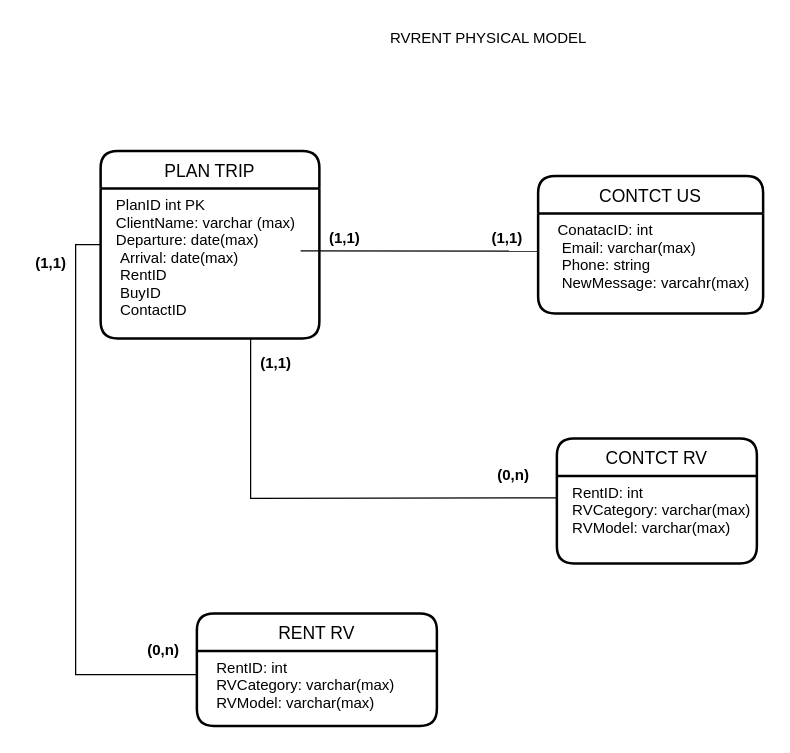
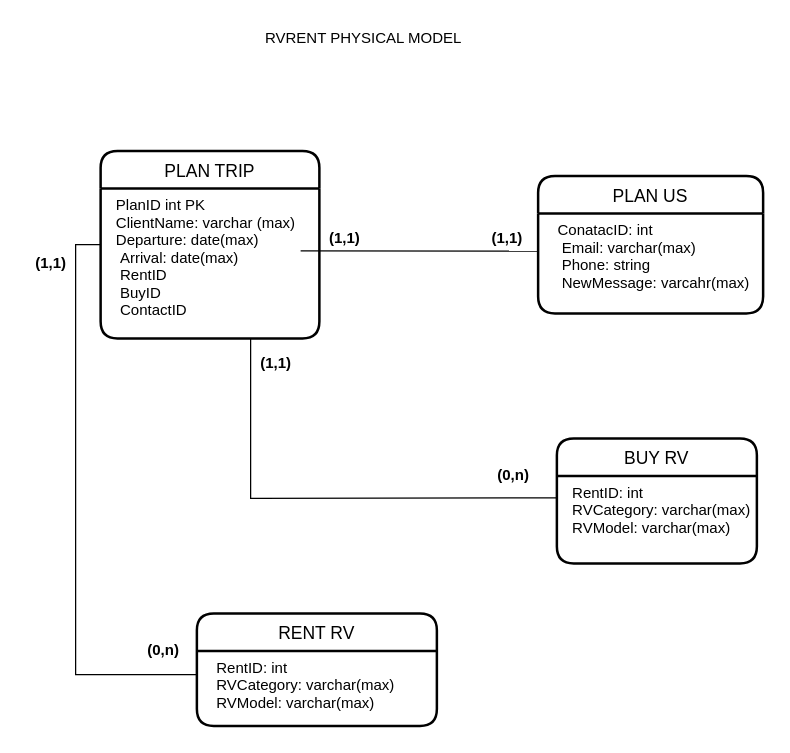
(488, 38) -> (363, 38)
(650, 195) -> (650, 195)
(656, 458) -> (656, 458)
